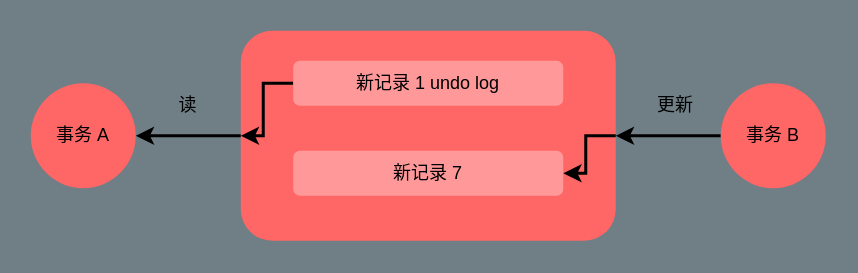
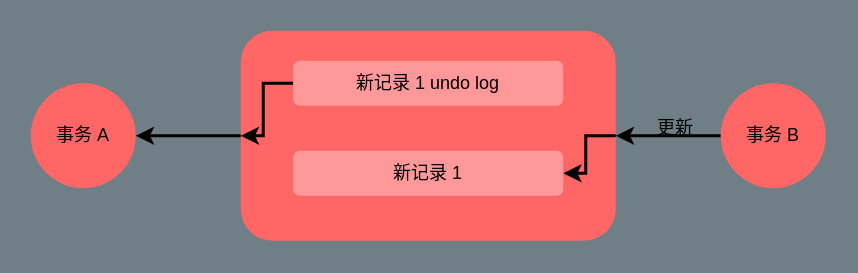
(188, 106) -> none
(676, 106) -> (676, 128)
(428, 173) -> (428, 173)
